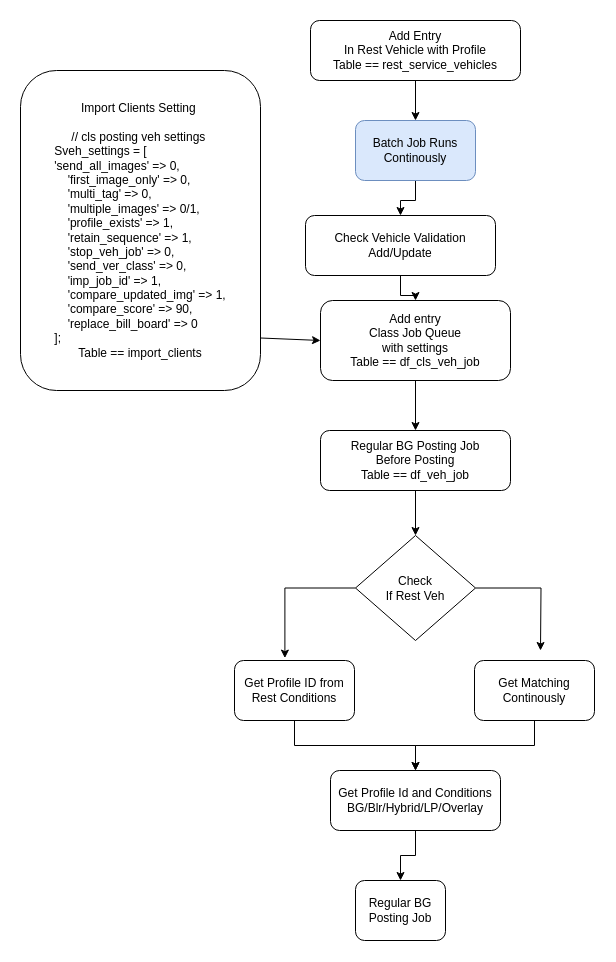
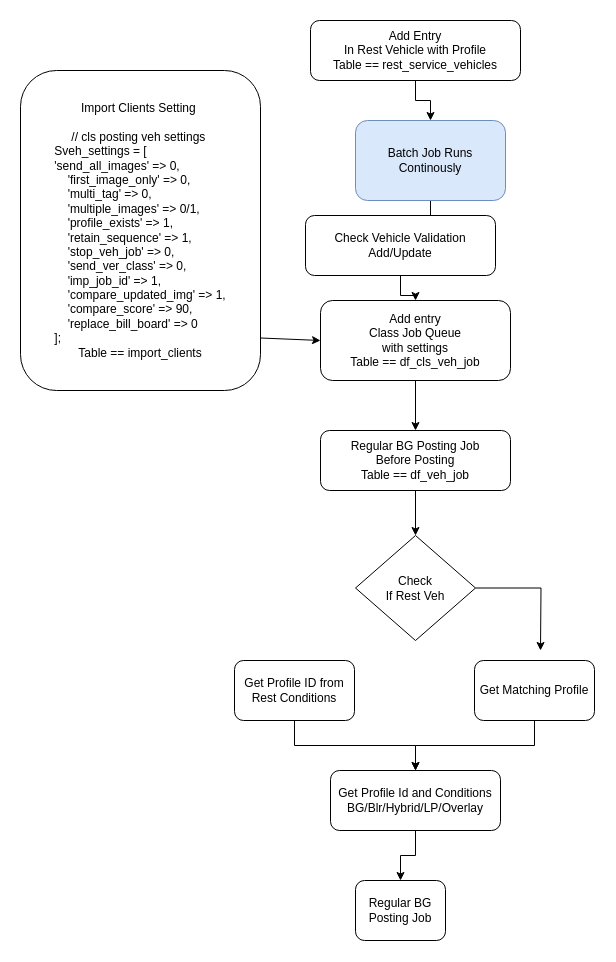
(416, 151) -> (431, 161)
(289, 588) -> none
(535, 691) -> (535, 691)
